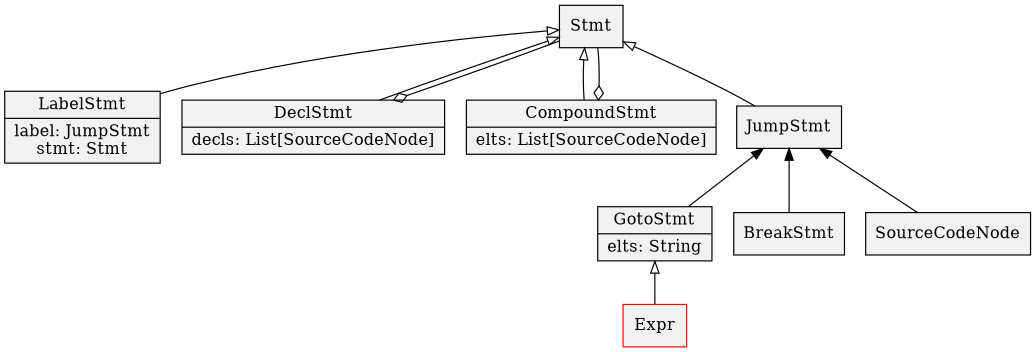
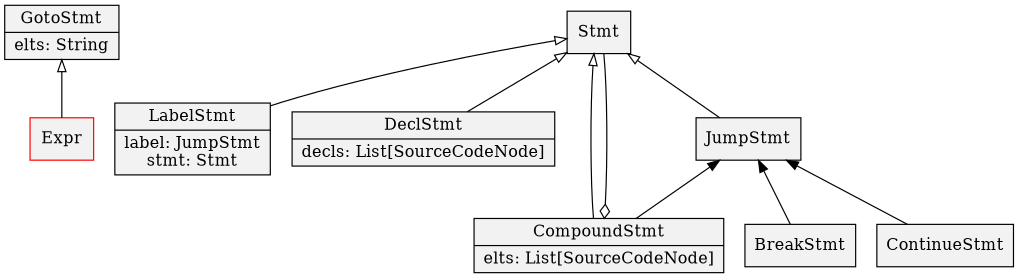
(483, 69) -> none
(721, 181) -> (673, 193)
(948, 234) -> (945, 246)
